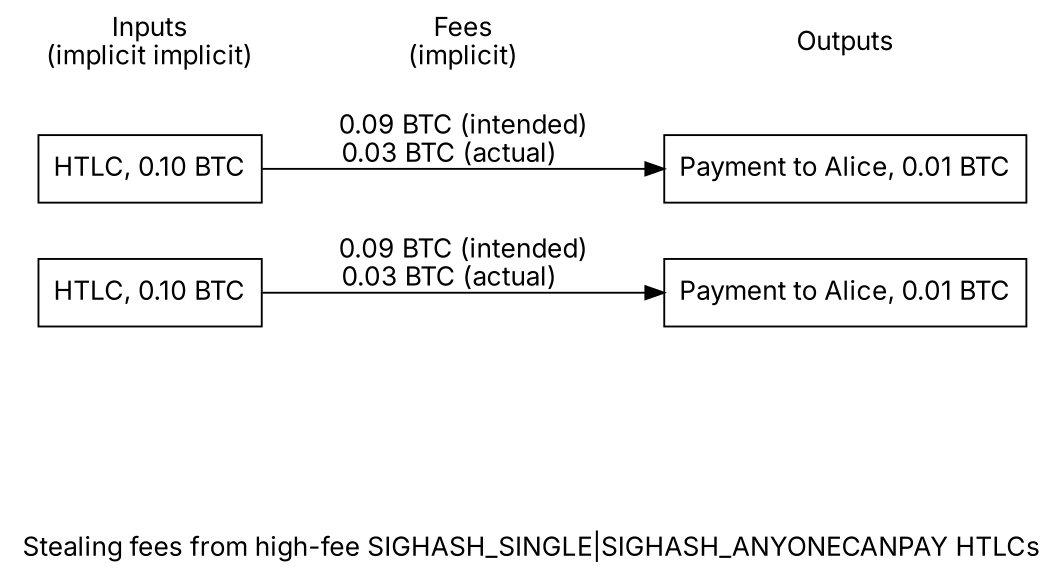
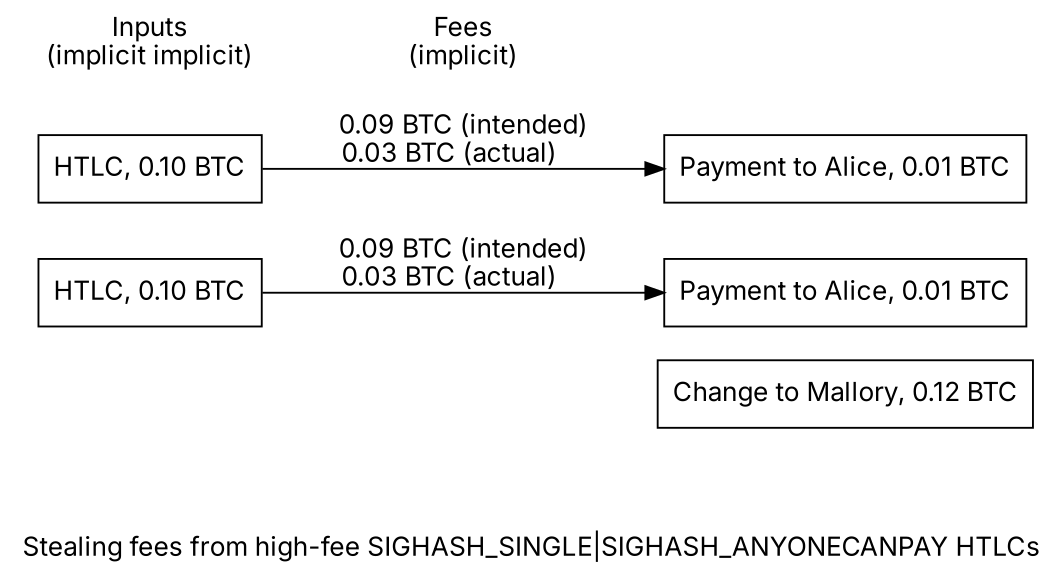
(845, 43) -> none
none -> (845, 394)
